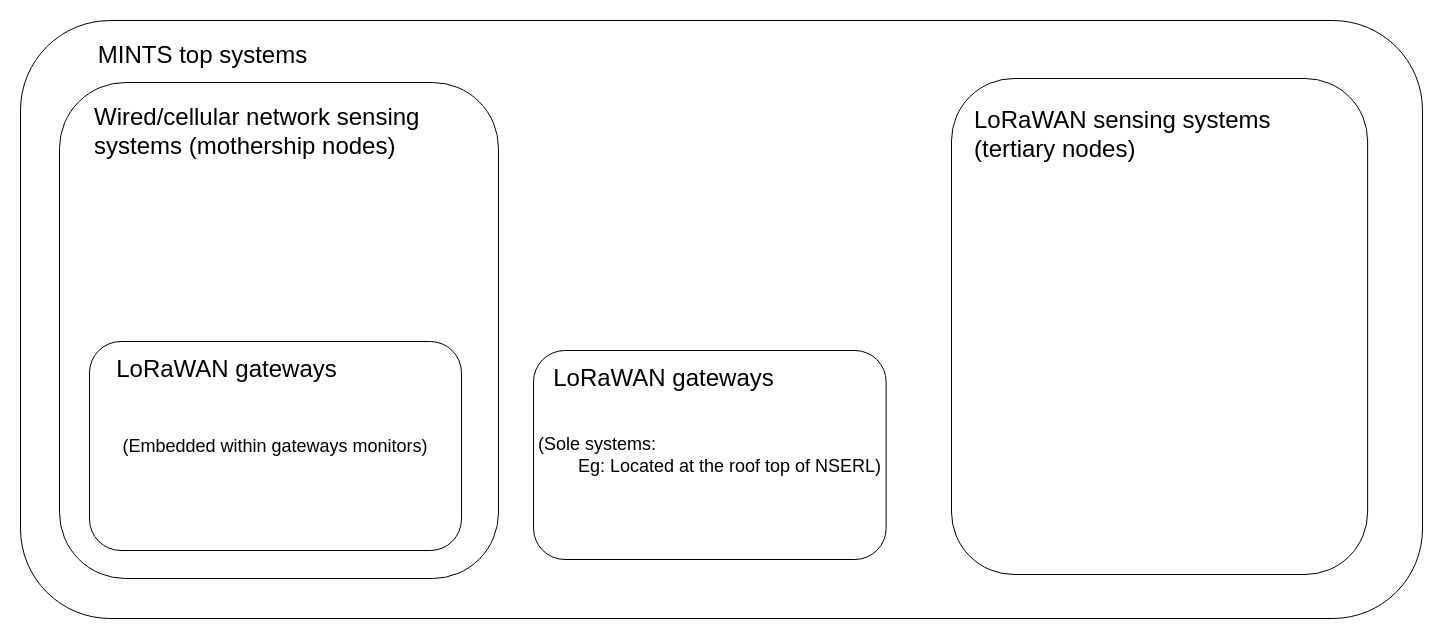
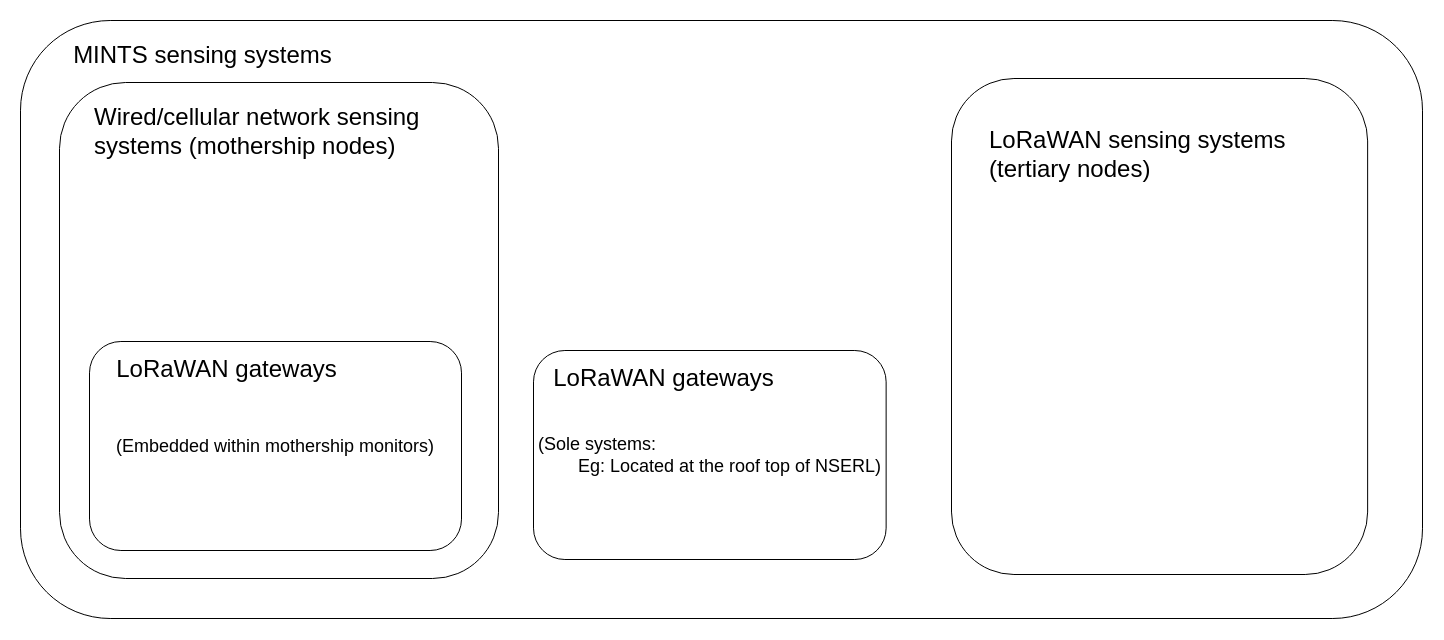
(203, 56) -> (203, 56)
(1160, 134) -> (1175, 154)
(276, 447) -> (276, 447)
